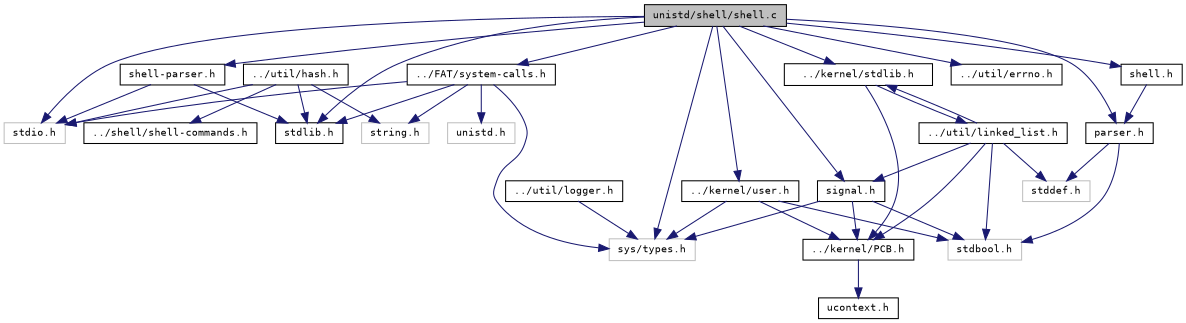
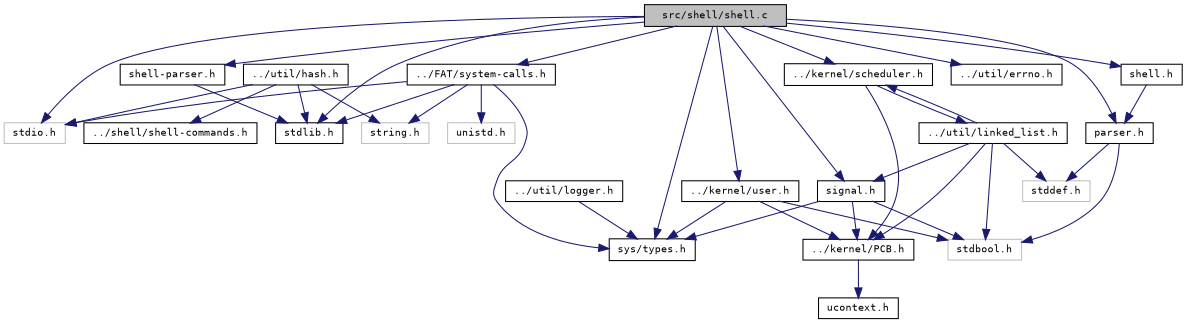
(715, 16) -> (715, 16)
(858, 75) -> (858, 75)
(109, 102) -> none
(652, 250) -> (652, 250)
